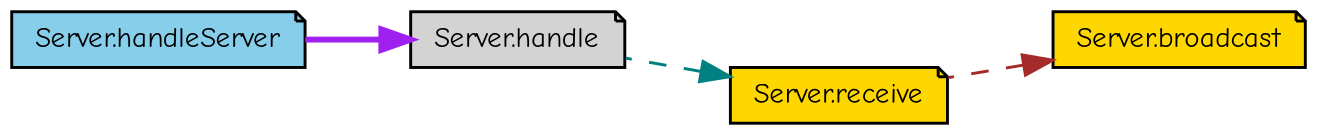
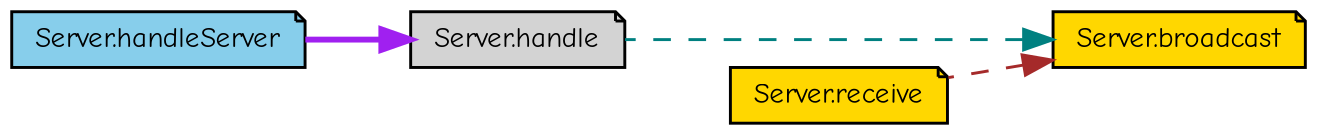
(663, 65) -> (824, 40)
